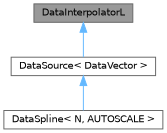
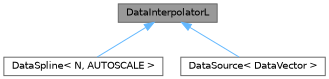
(83, 98) -> (121, 42)
